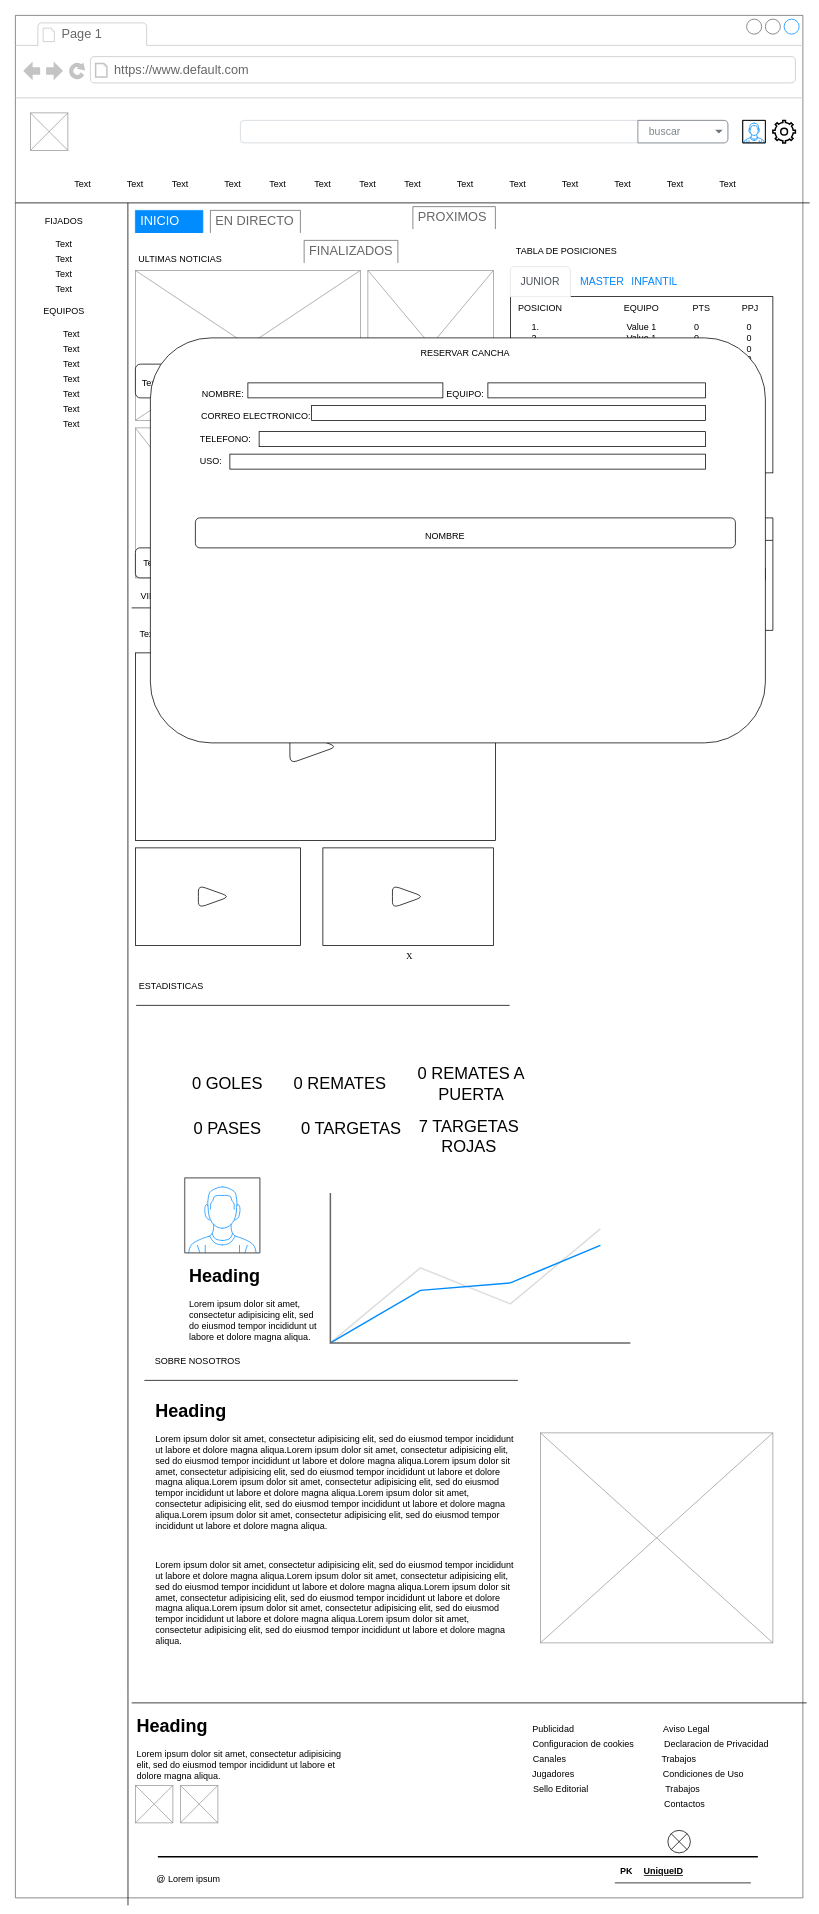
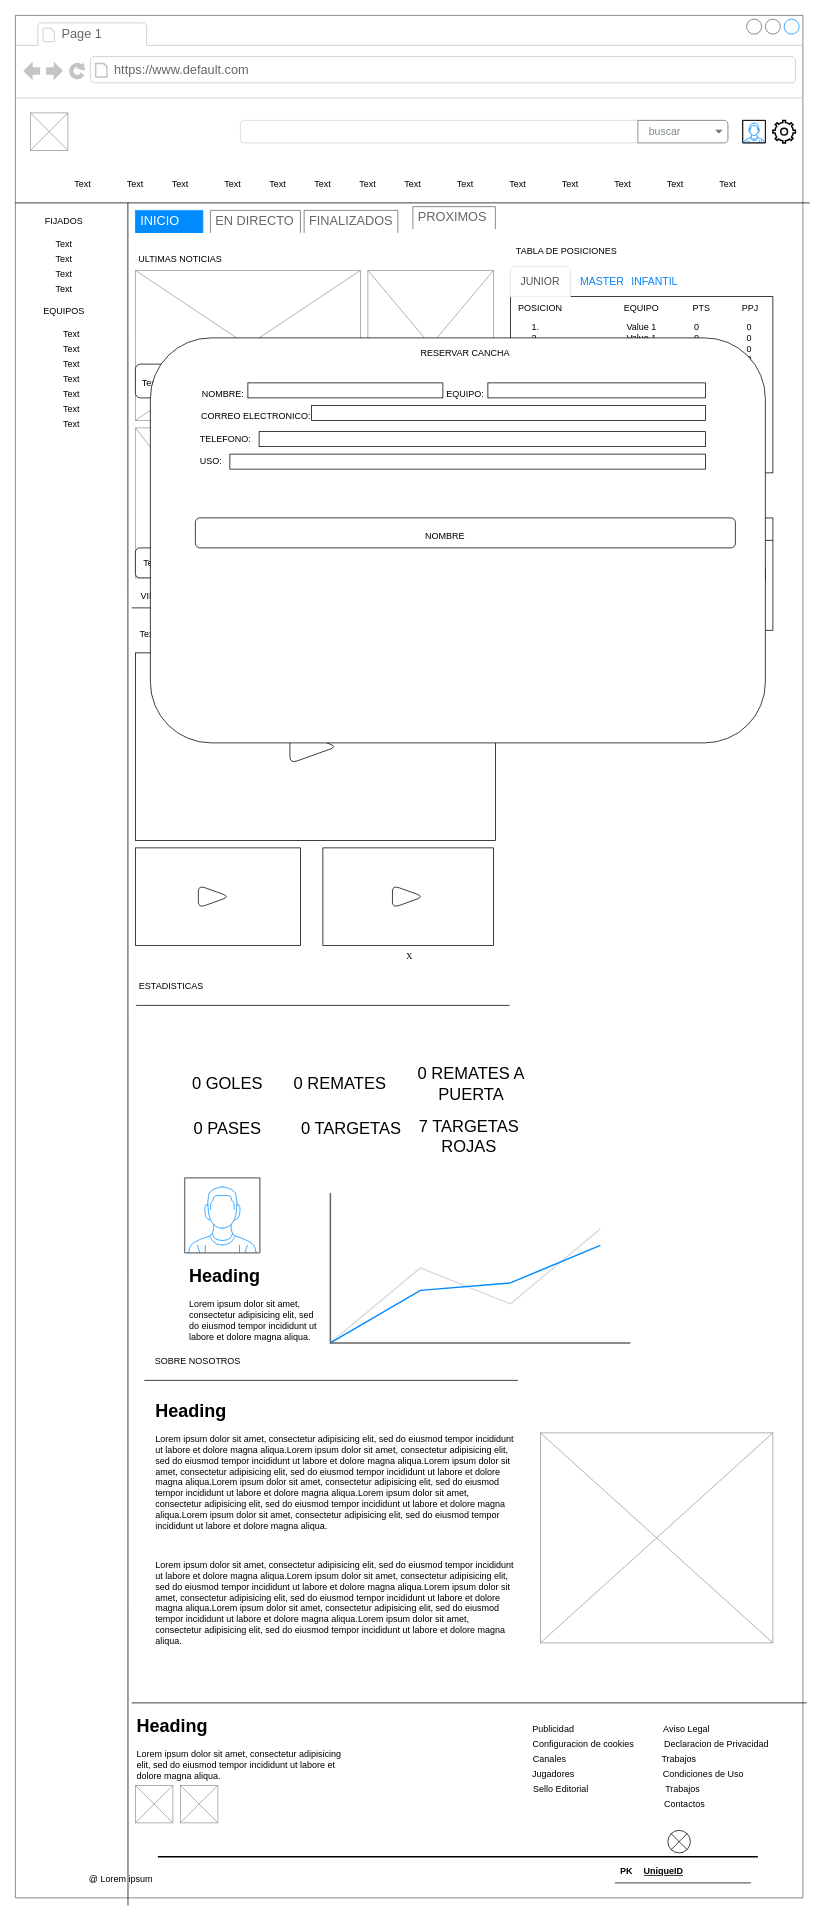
(351, 252) -> (351, 222)
(190, 1879) -> (122, 1879)
